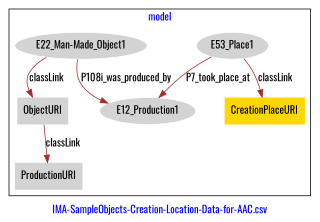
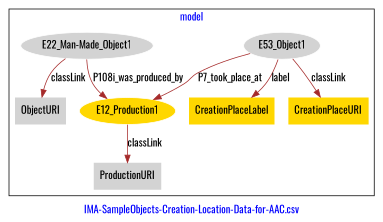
(232, 46) -> (282, 46)
(148, 111) -> (128, 111)
none -> (232, 111)
(45, 140) -> (128, 140)
